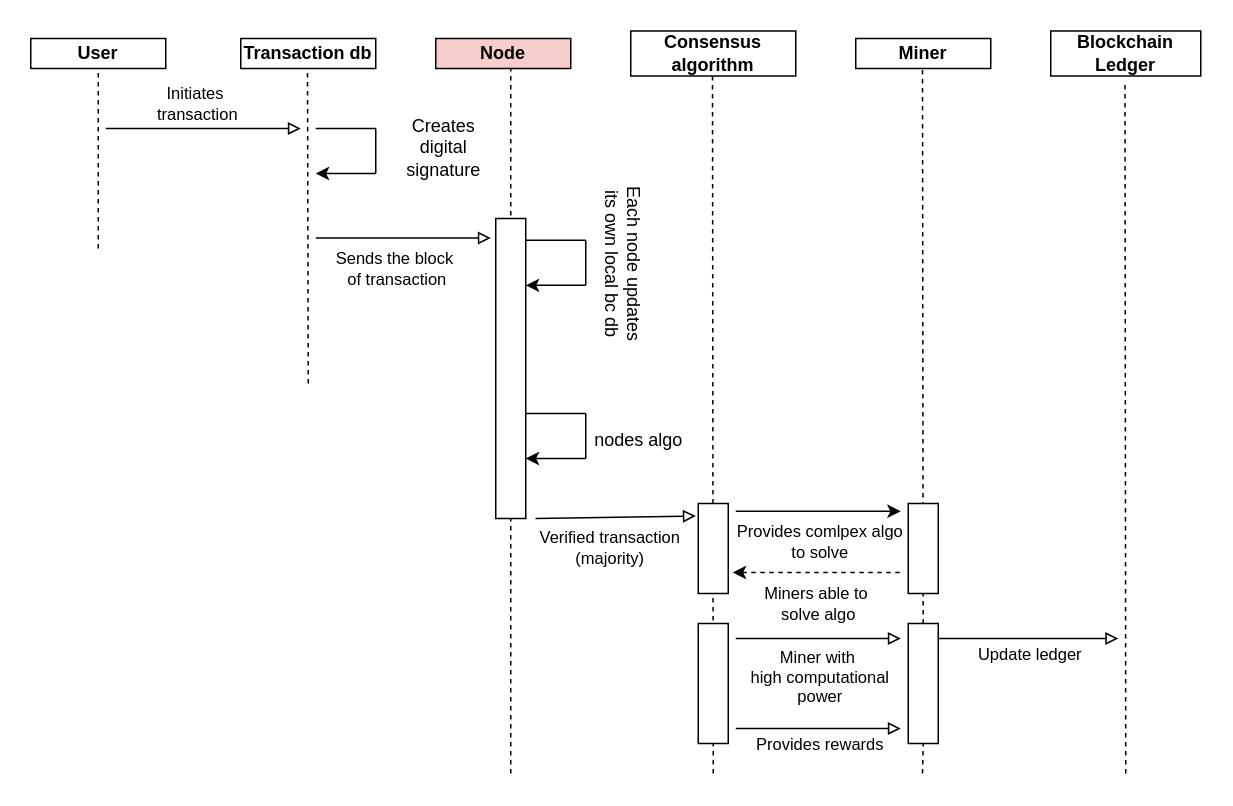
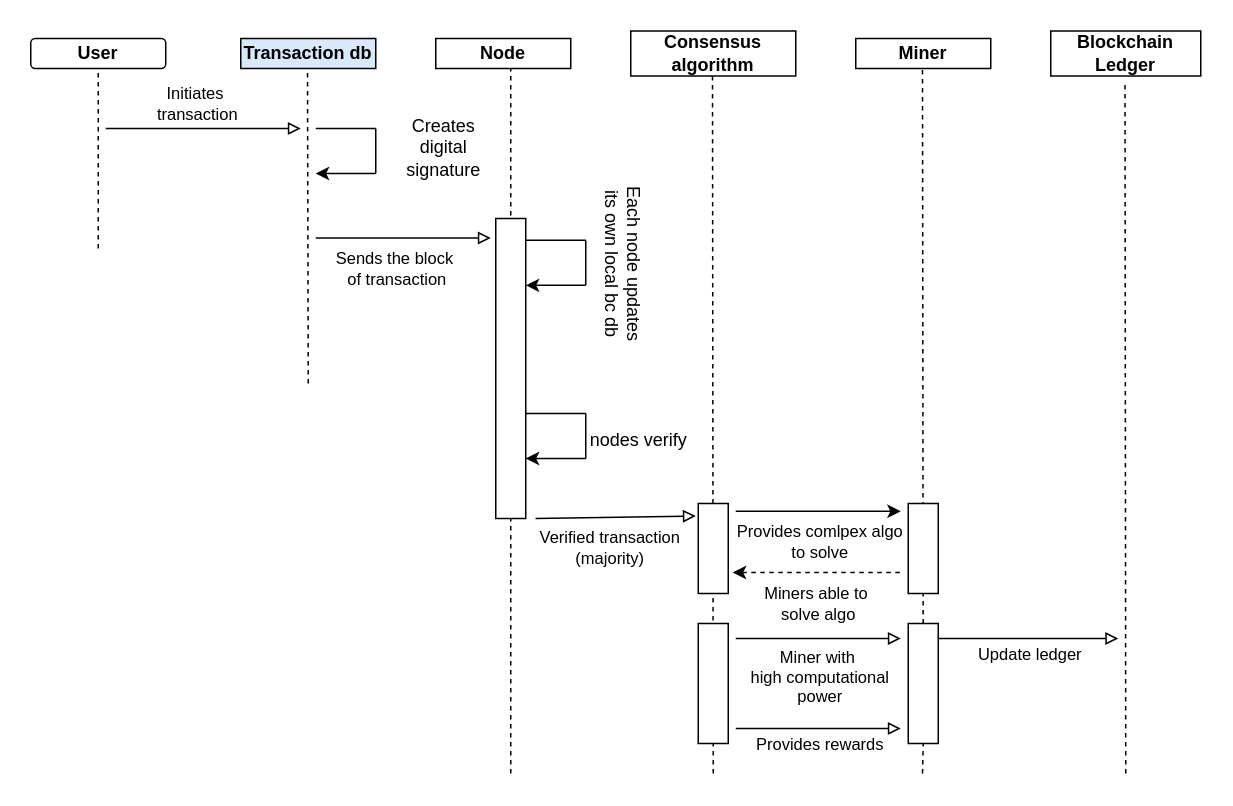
(98, 53) -> (98, 53)
(308, 53) -> (308, 53)
(503, 53) -> (503, 53)
(639, 428) -> (639, 428)
